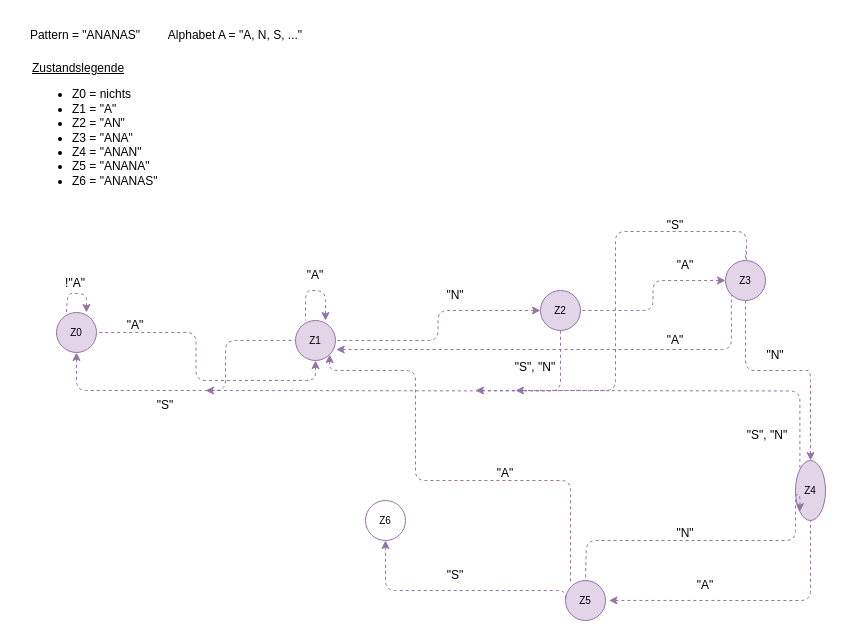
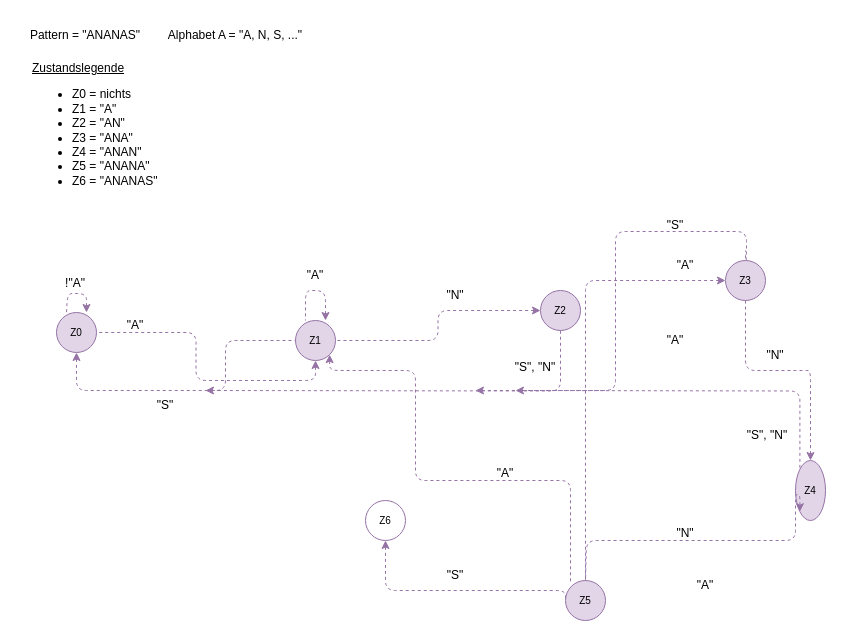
(626, 311) -> (586, 380)
(558, 350) -> none
(747, 600) -> none
